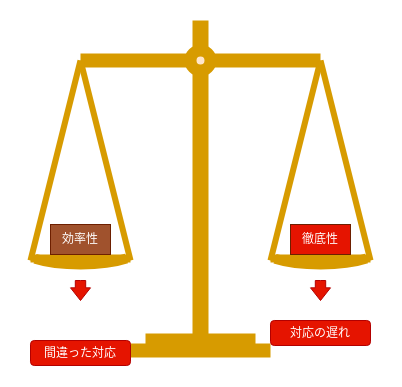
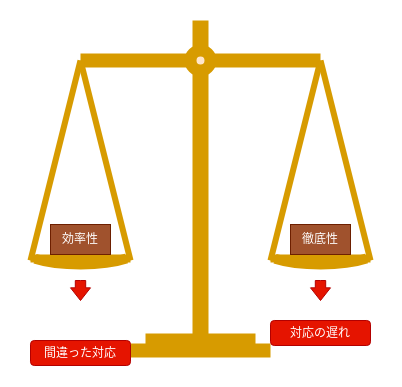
(321, 240) -> (321, 240)
